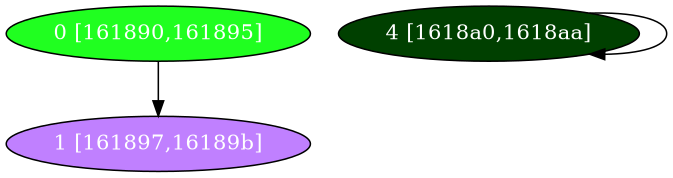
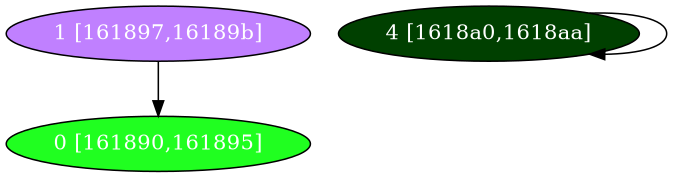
(158, 81) -> (158, 81)
